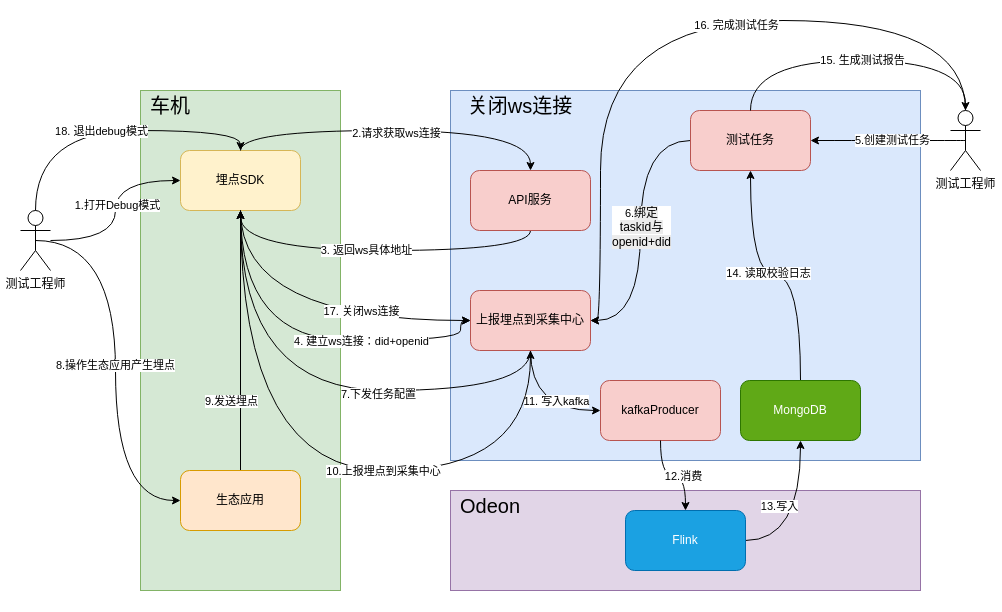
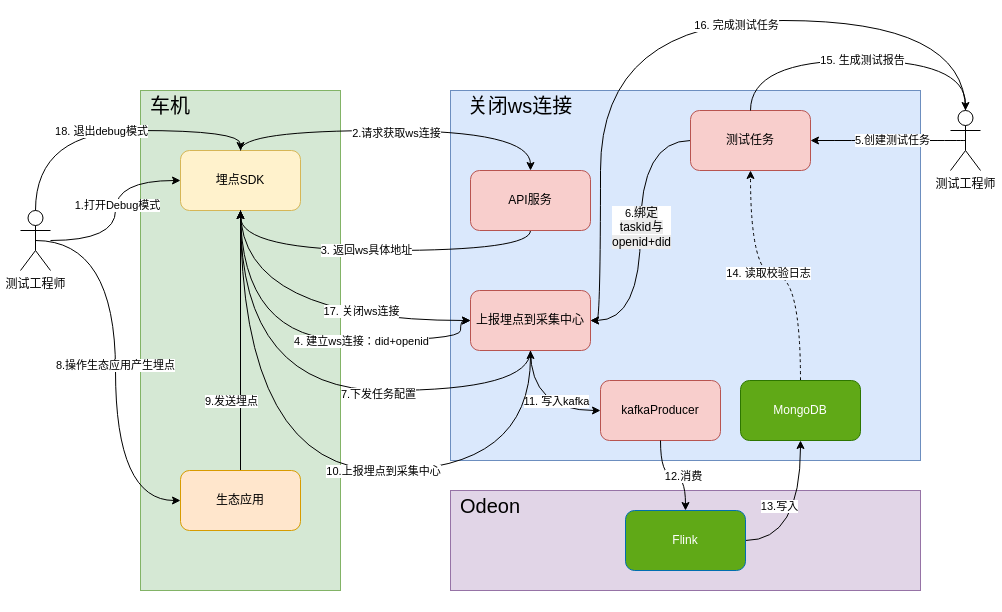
(798, 328) -> (798, 328)
(686, 541) -> (686, 541)
